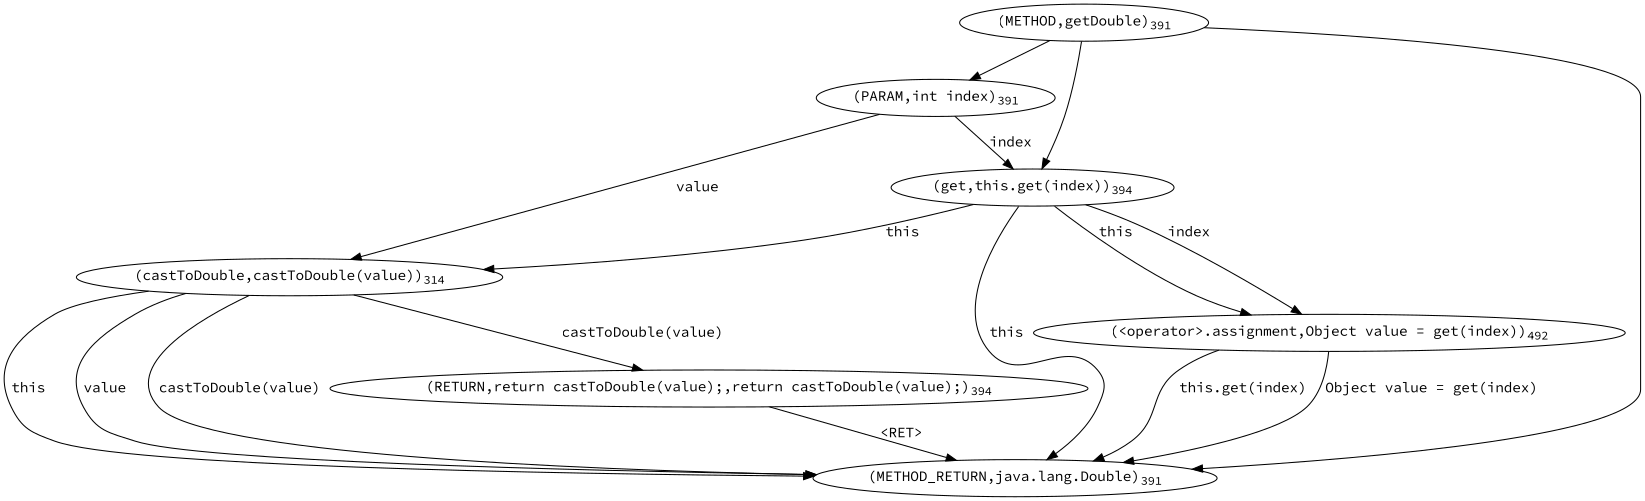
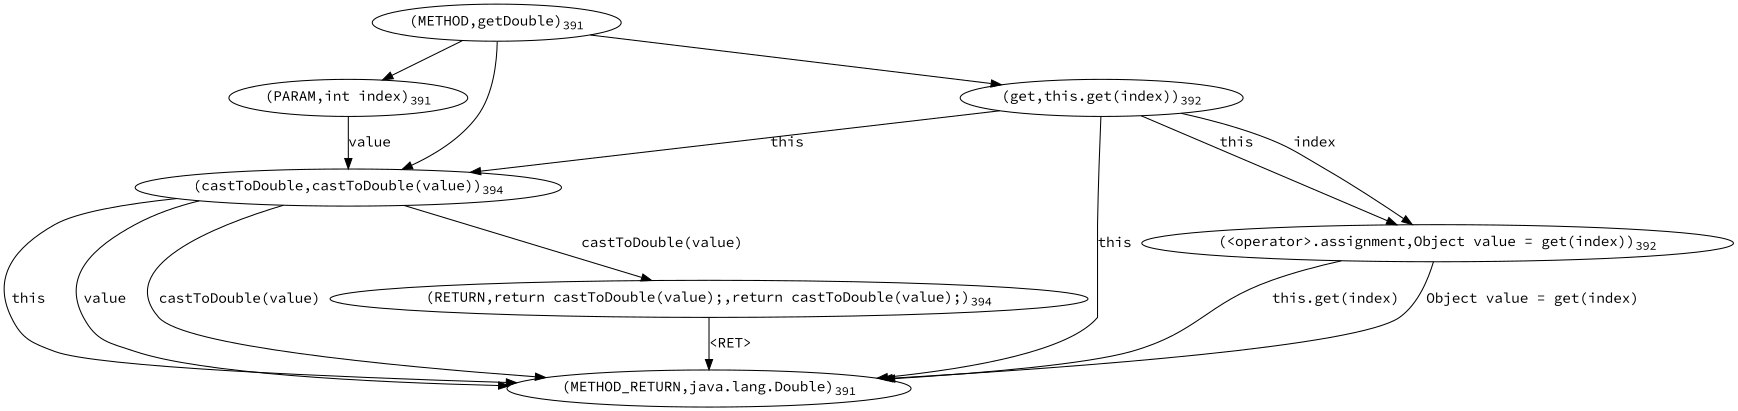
(980, 139) -> none
(1122, 186) -> (1191, 96)
(1641, 245) -> (476, 118)
(434, 276) -> (493, 186)
(1538, 331) -> (1646, 242)
